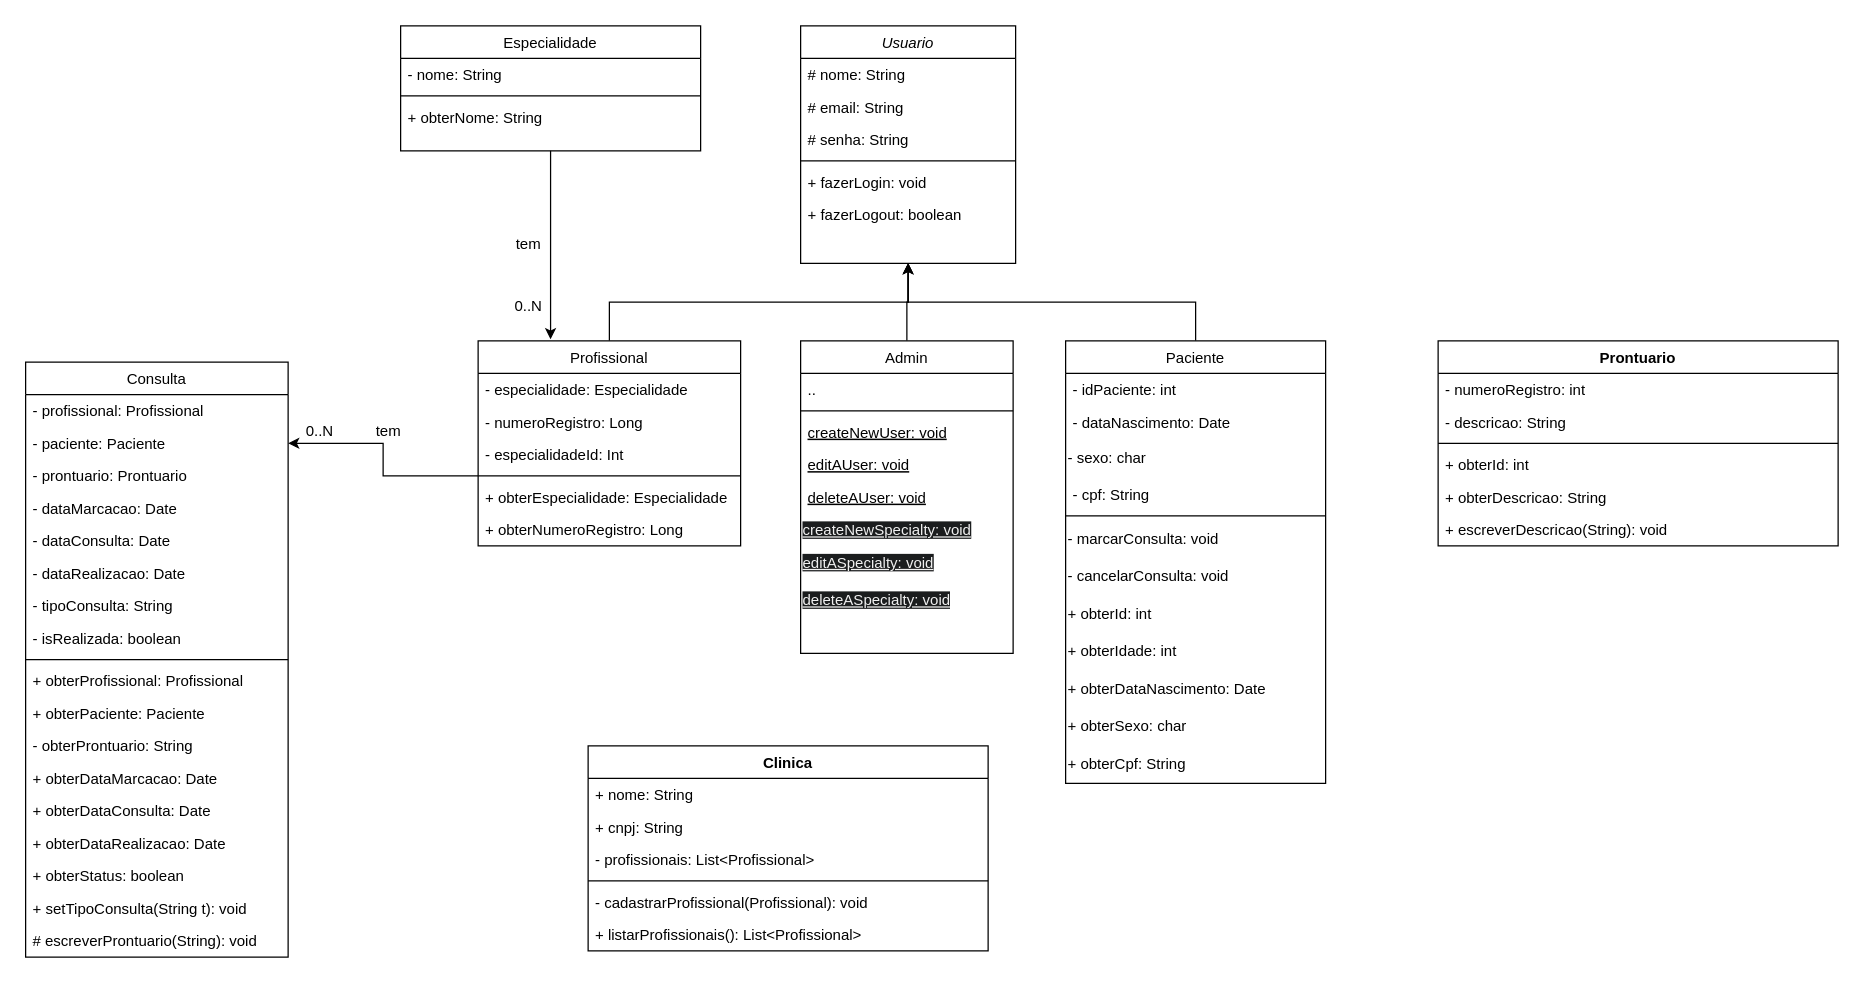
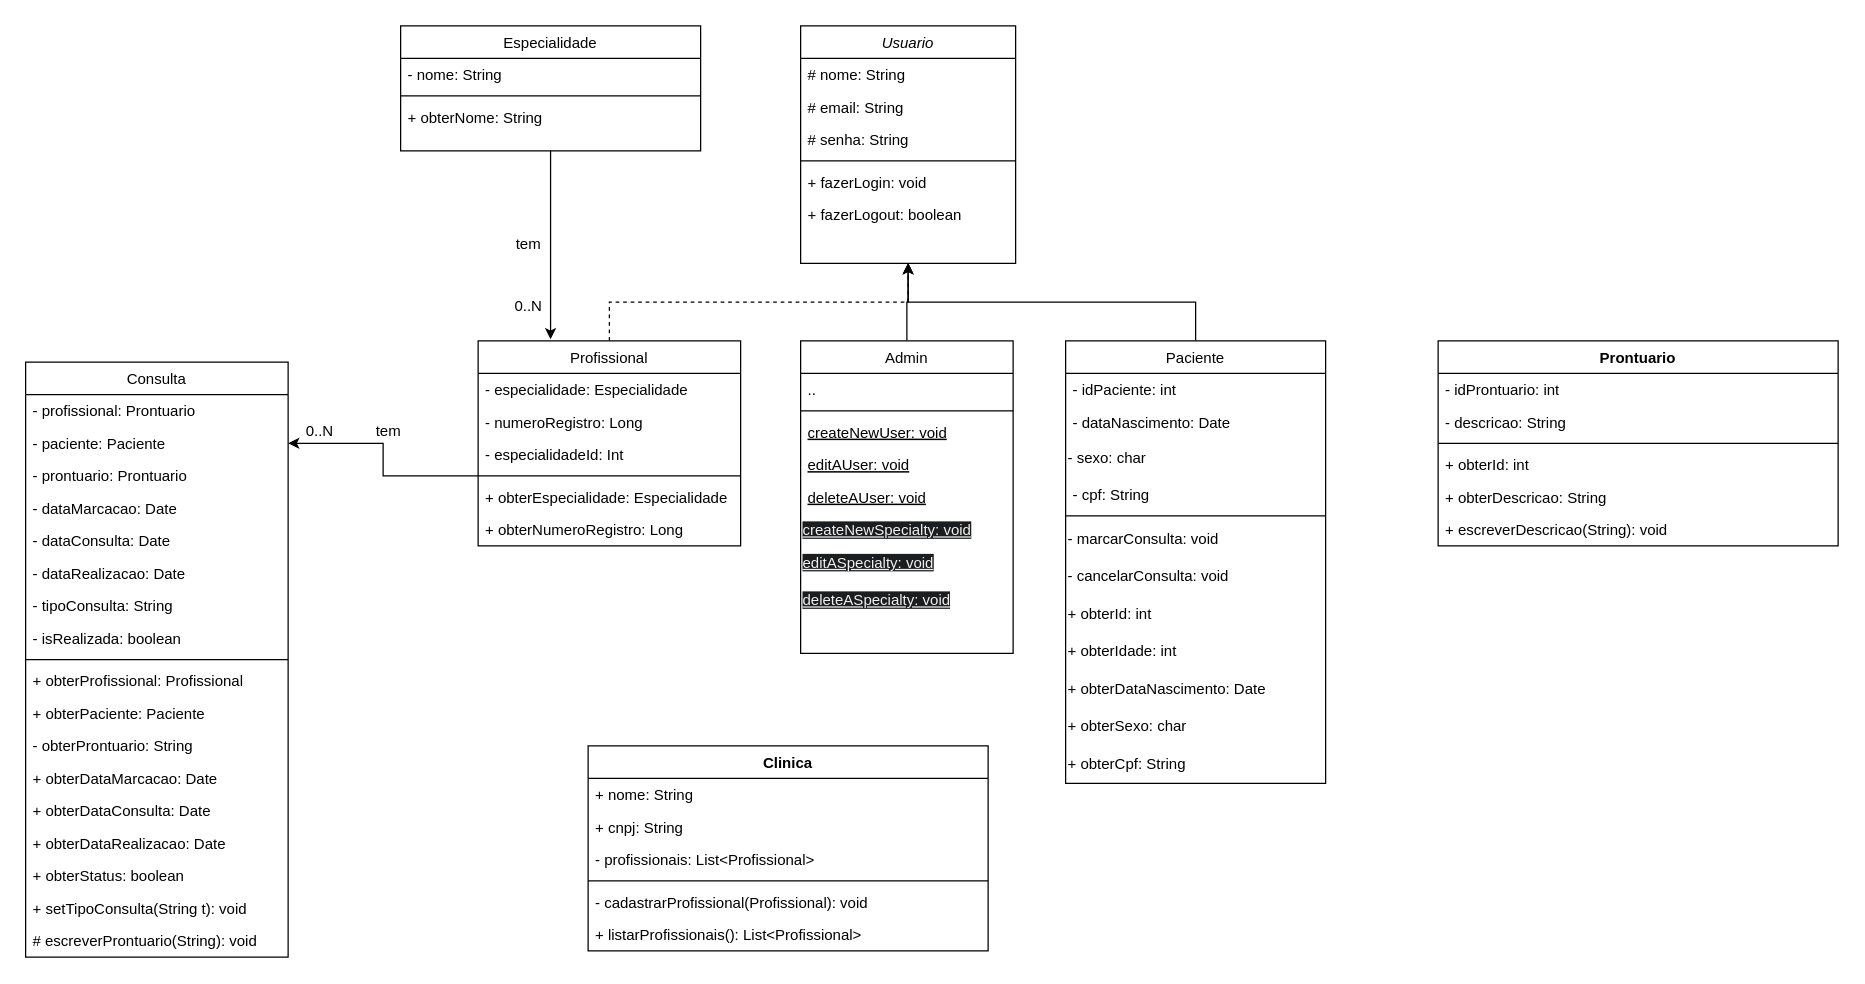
(739, 302) -> (739, 302)
(1524, 391) -> (1514, 391)
(135, 411) -> (130, 411)
